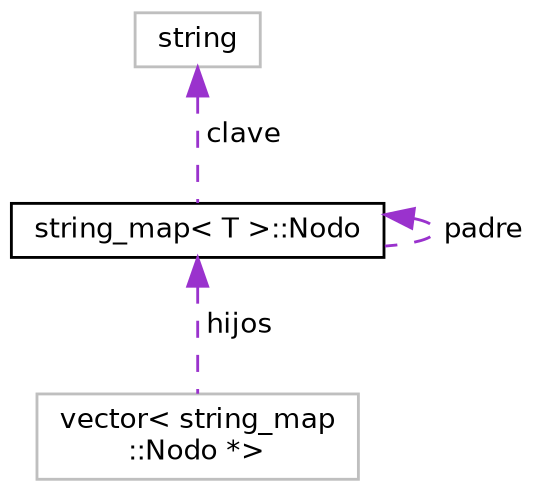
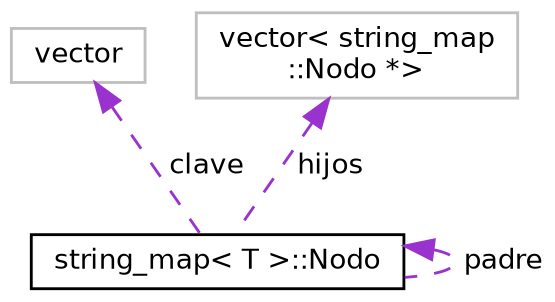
(198, 40) -> (78, 55)
(198, 340) -> (274, 178)
